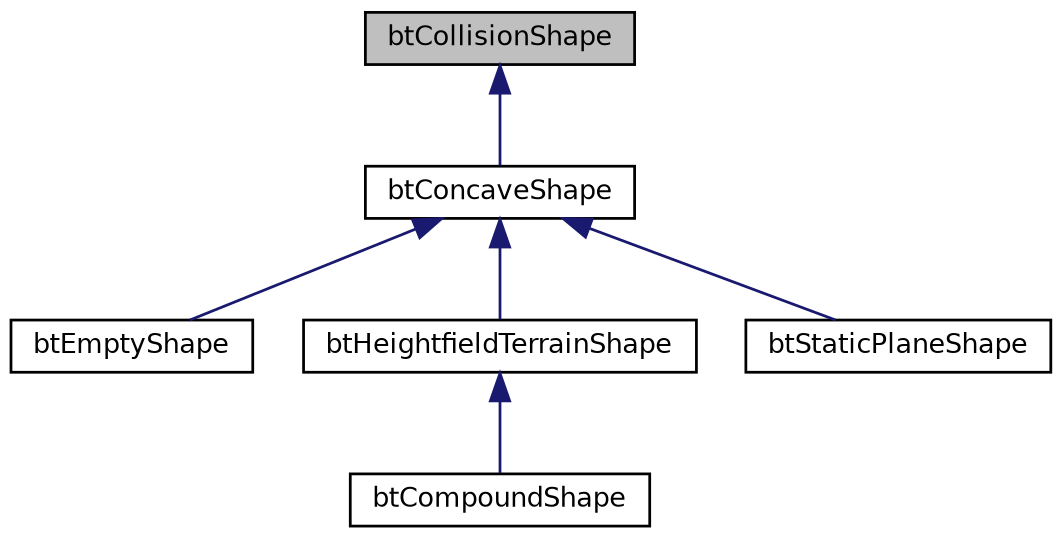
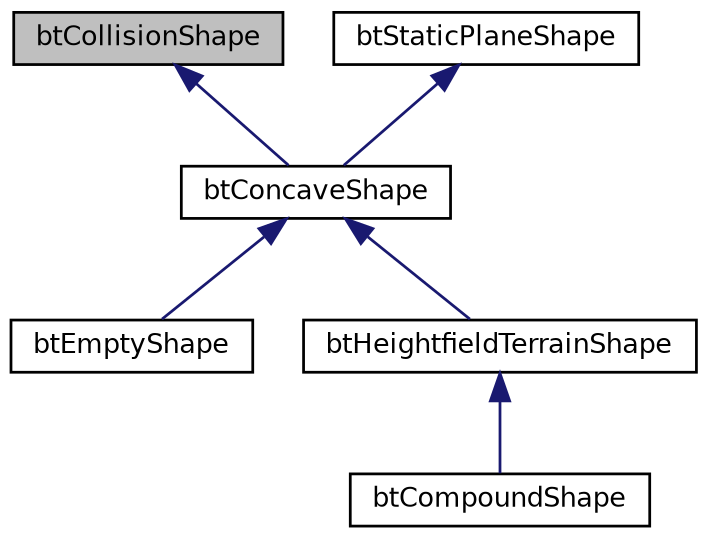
(712, 274) -> (391, 124)
